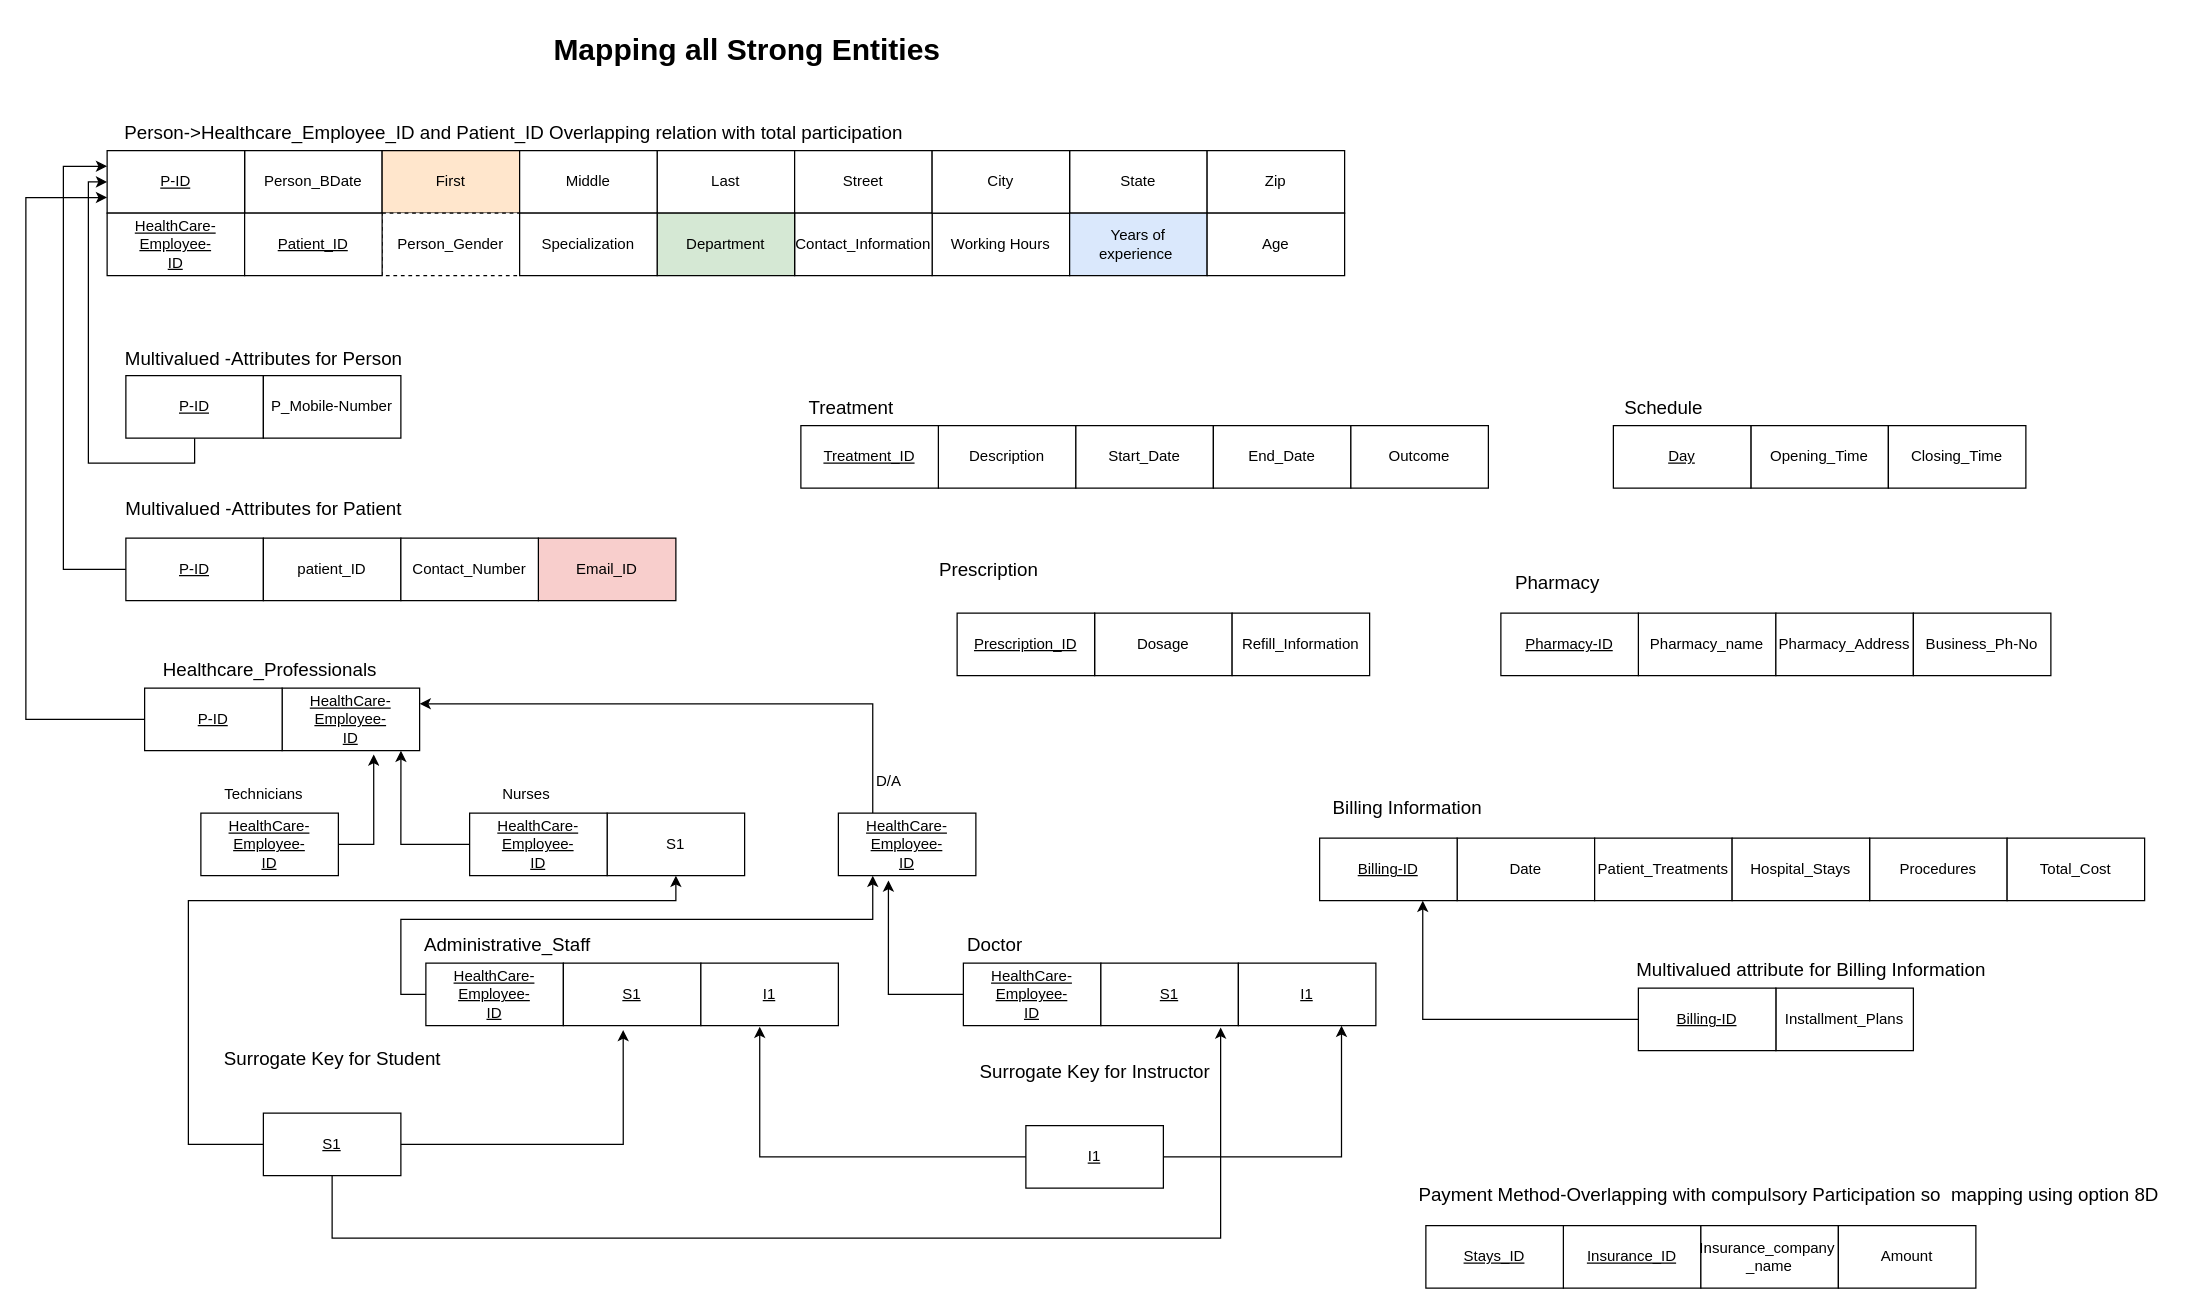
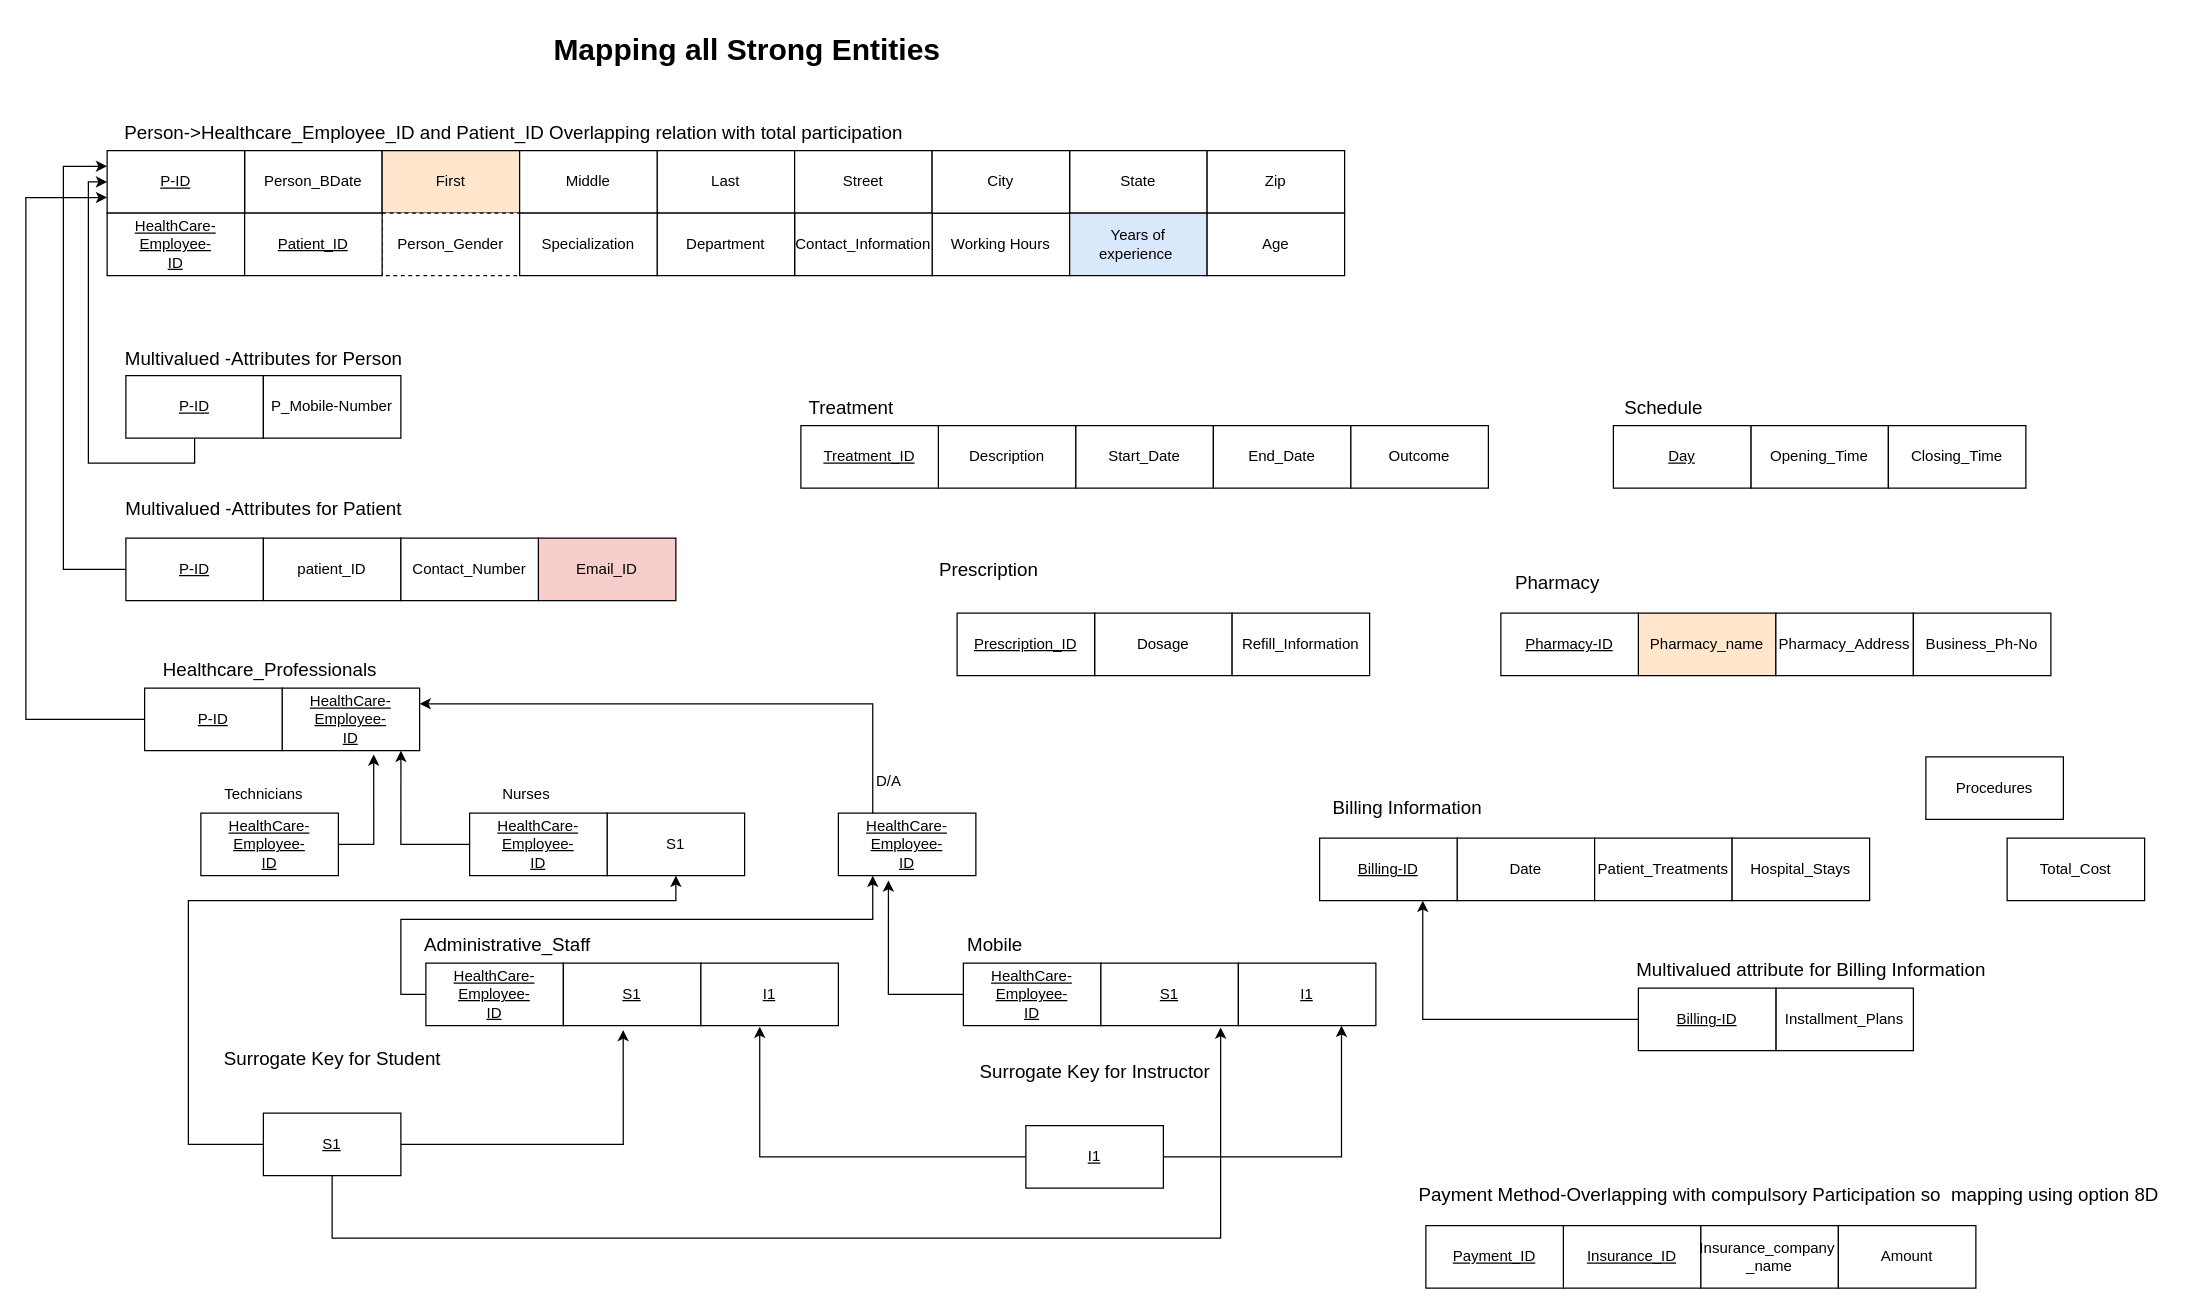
(726, 244) -> (726, 244)
(1707, 644) -> (1707, 644)
(1938, 869) -> (1994, 788)
(995, 944) -> (995, 944)
(1494, 1257) -> (1494, 1257)
